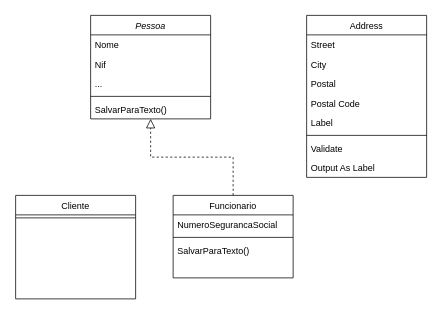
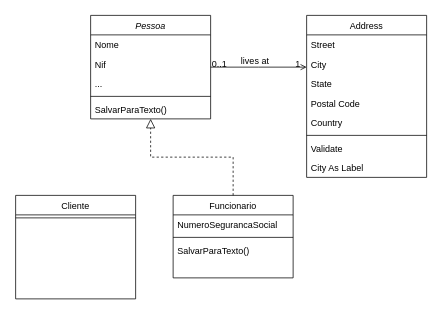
none -> (219, 67)
(324, 84) -> (323, 84)
(322, 123) -> (328, 123)
(345, 168) -> (339, 168)
